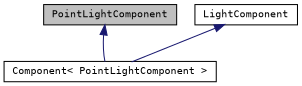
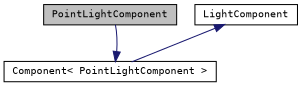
(103, 48) -> (117, 38)
